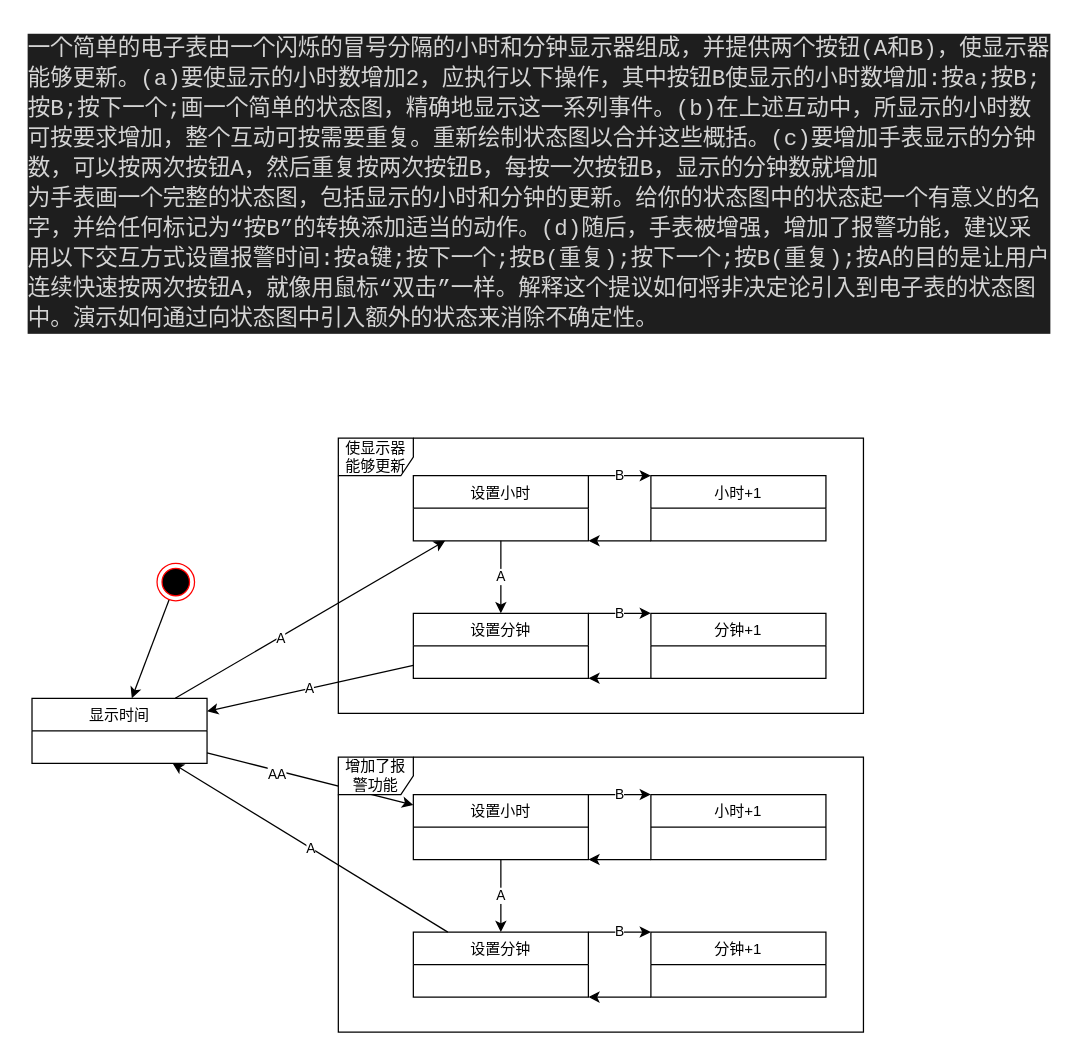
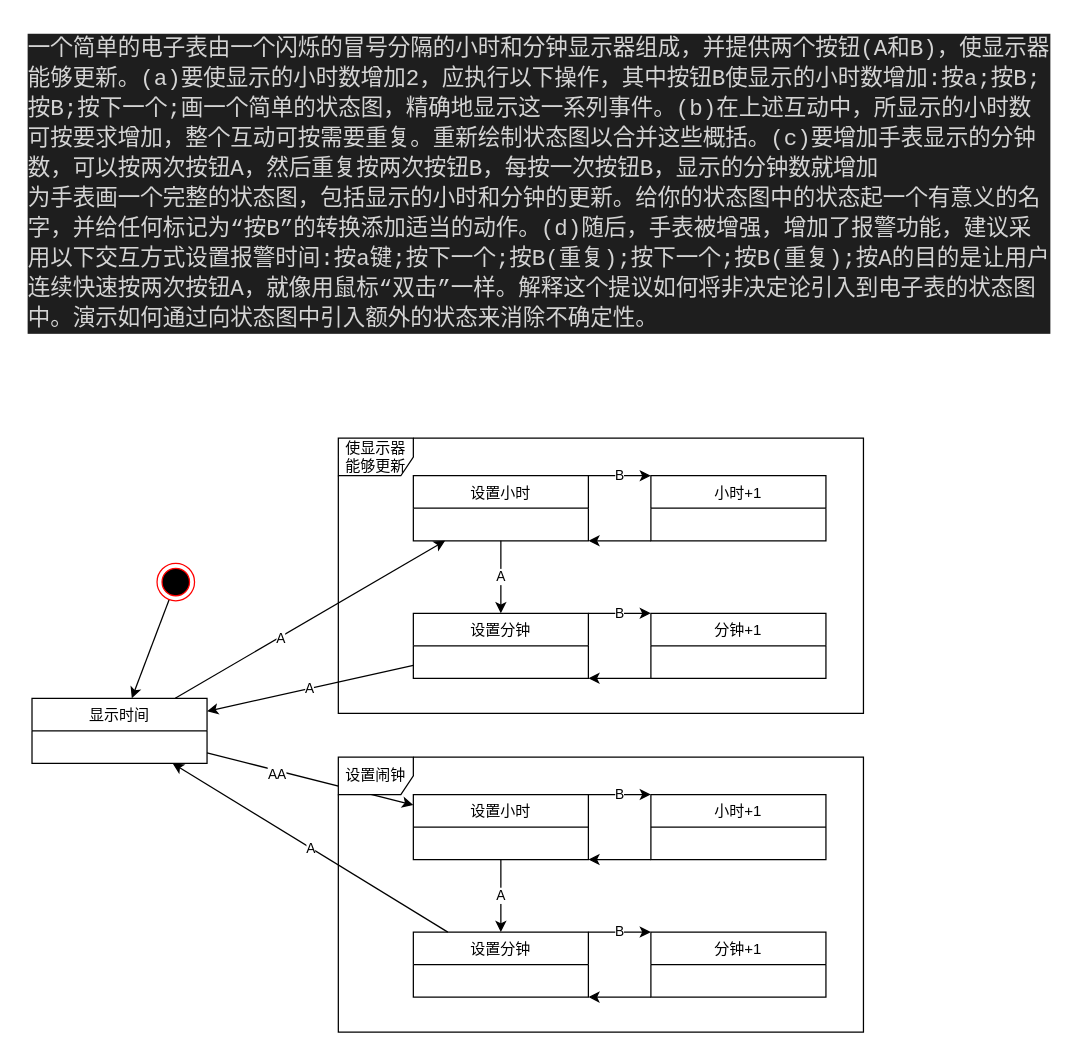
(376, 776) -> (376, 776)
